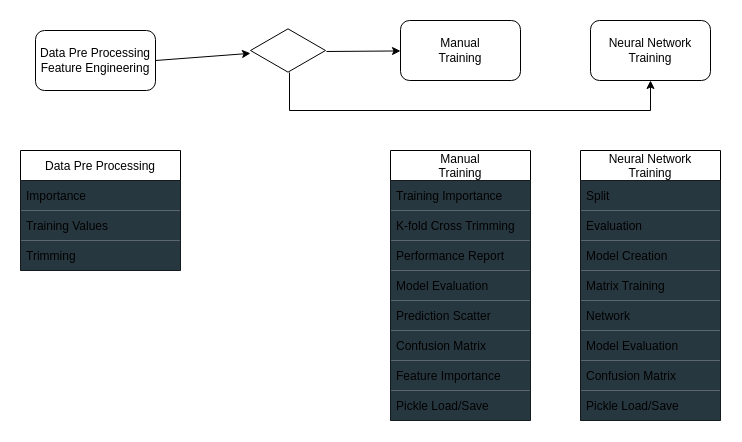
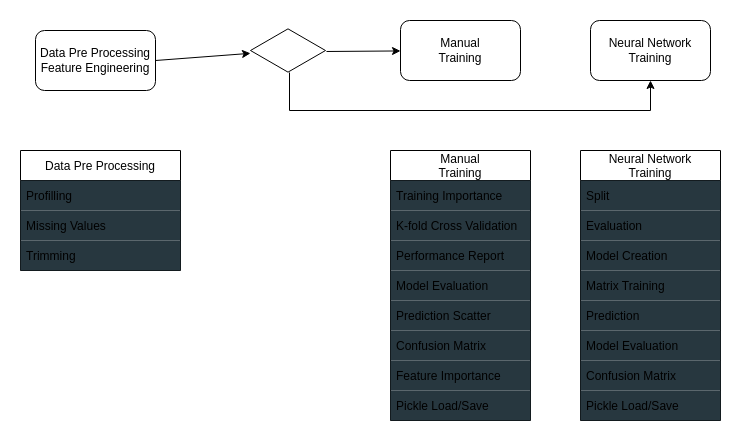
(60, 196) -> (53, 196)
(70, 226) -> (67, 226)
(459, 226) -> (464, 226)
(610, 316) -> (616, 316)
